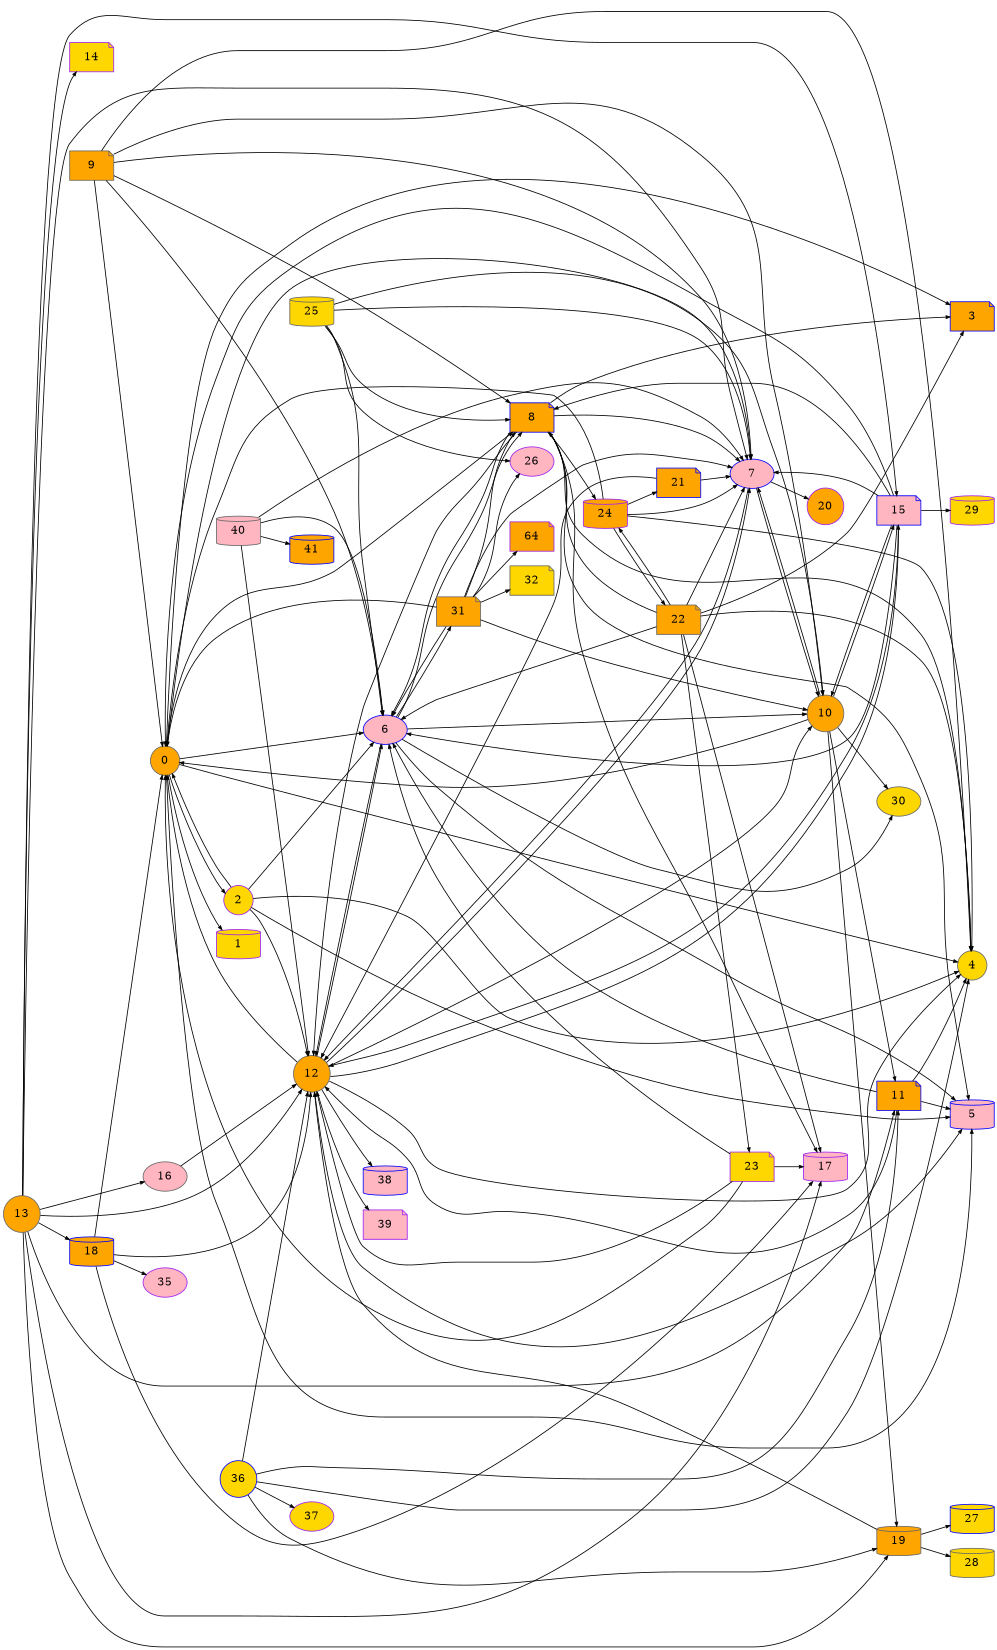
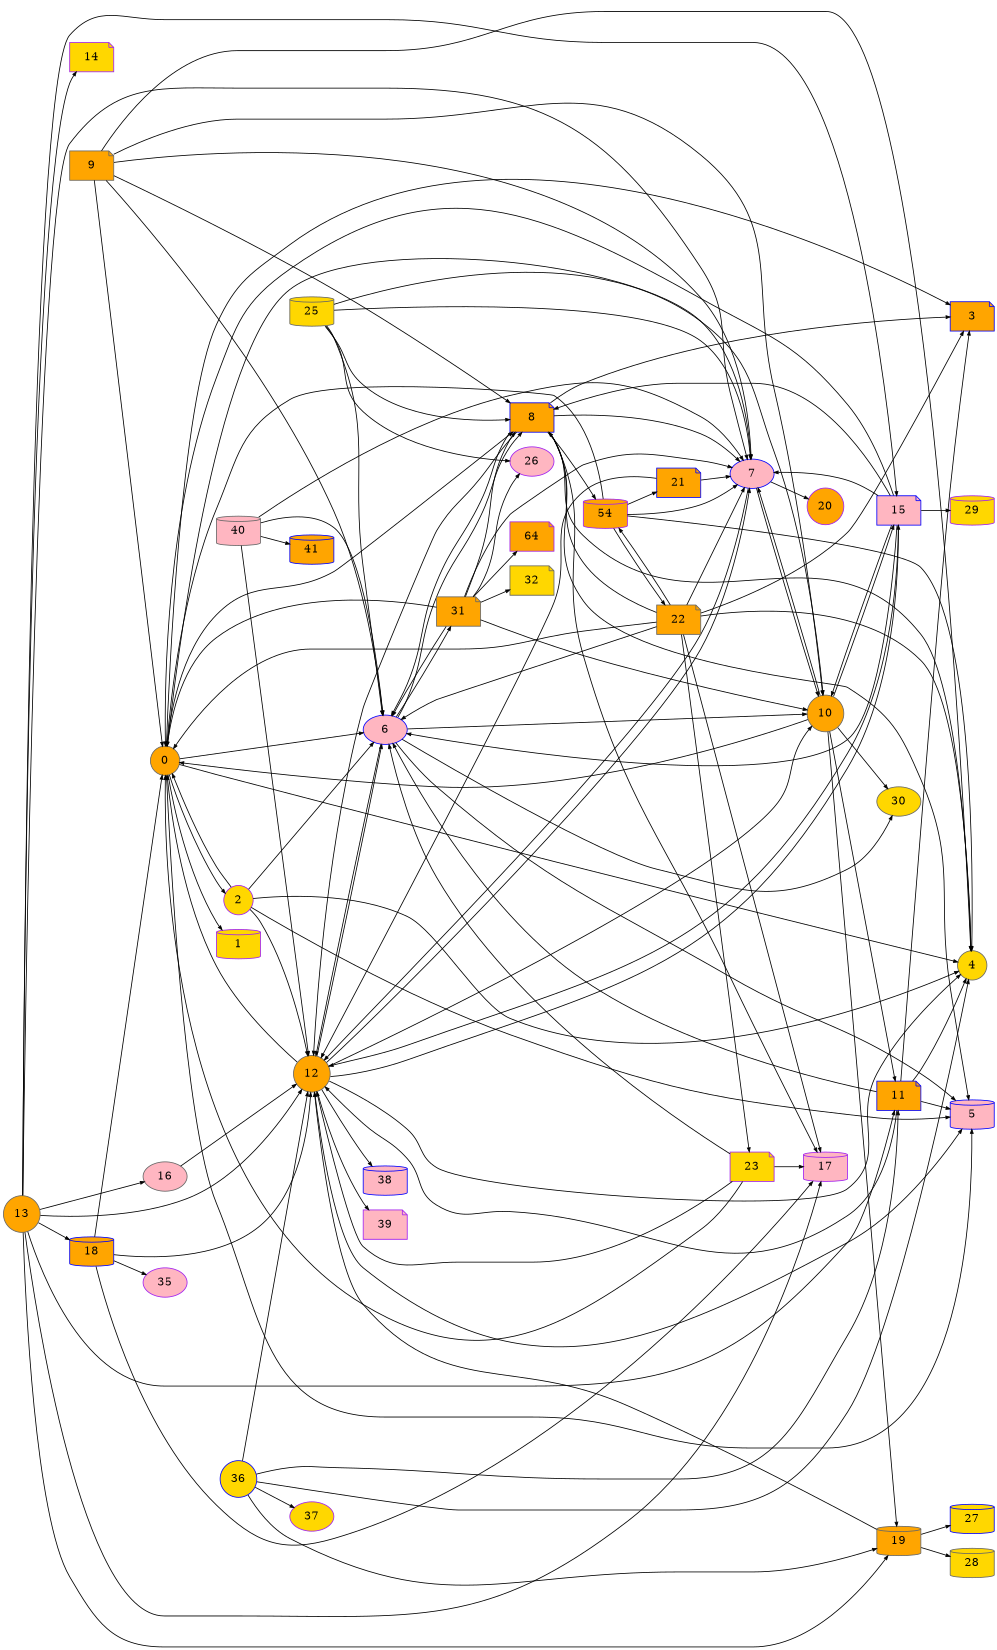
(605, 514) -> (605, 514)
none -> (399, 649)
none -> (931, 708)
